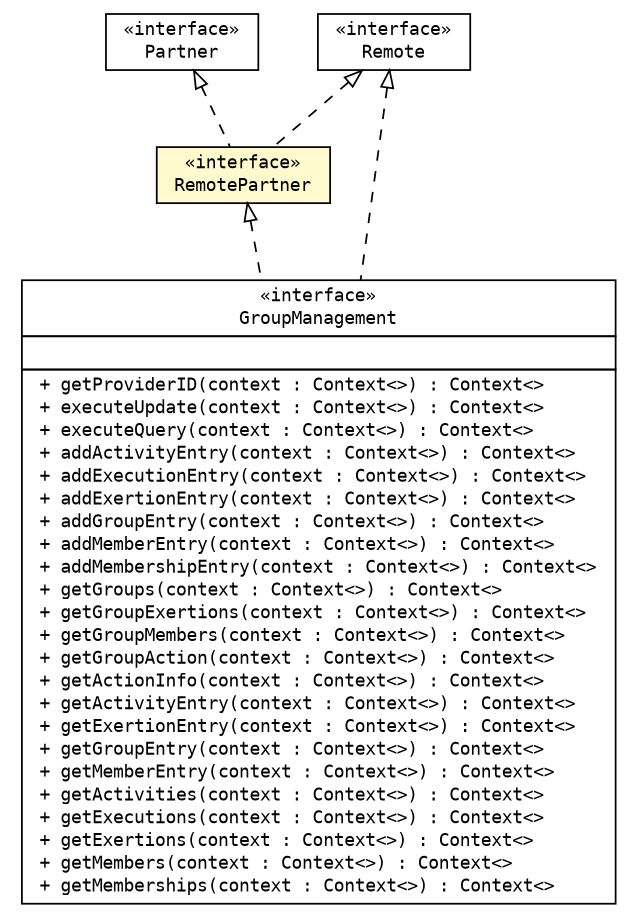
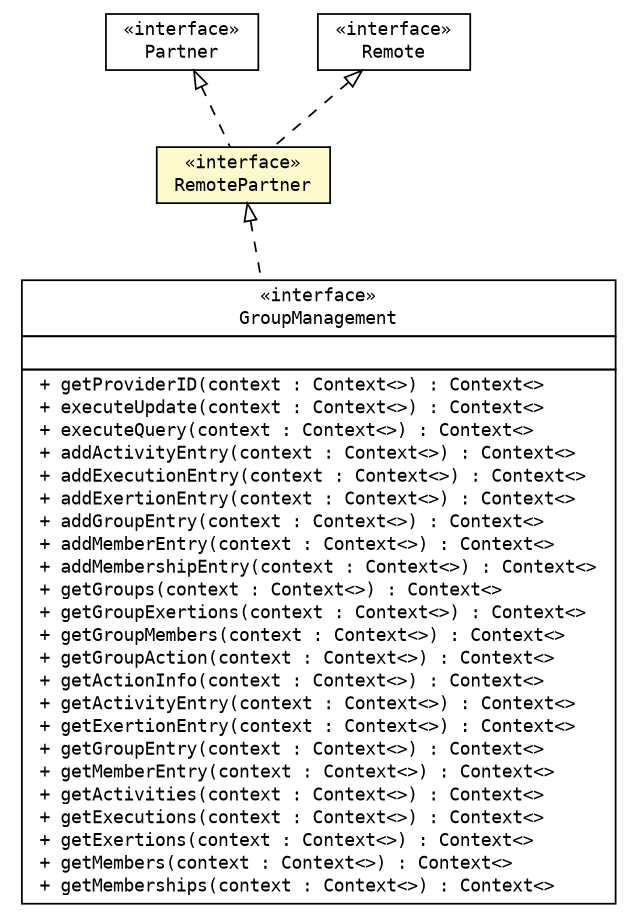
(374, 184) -> none
